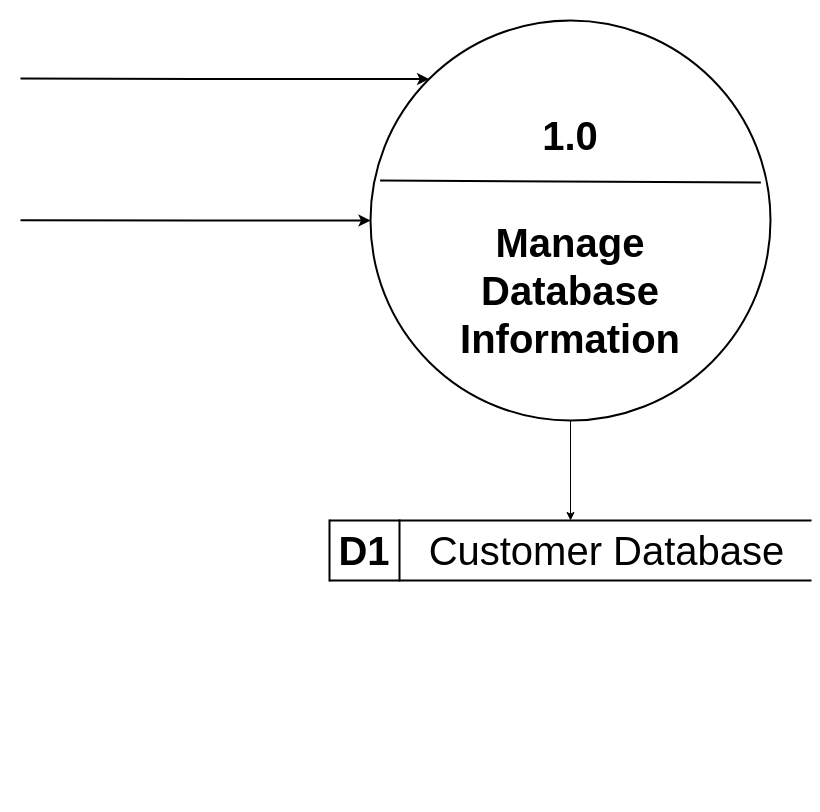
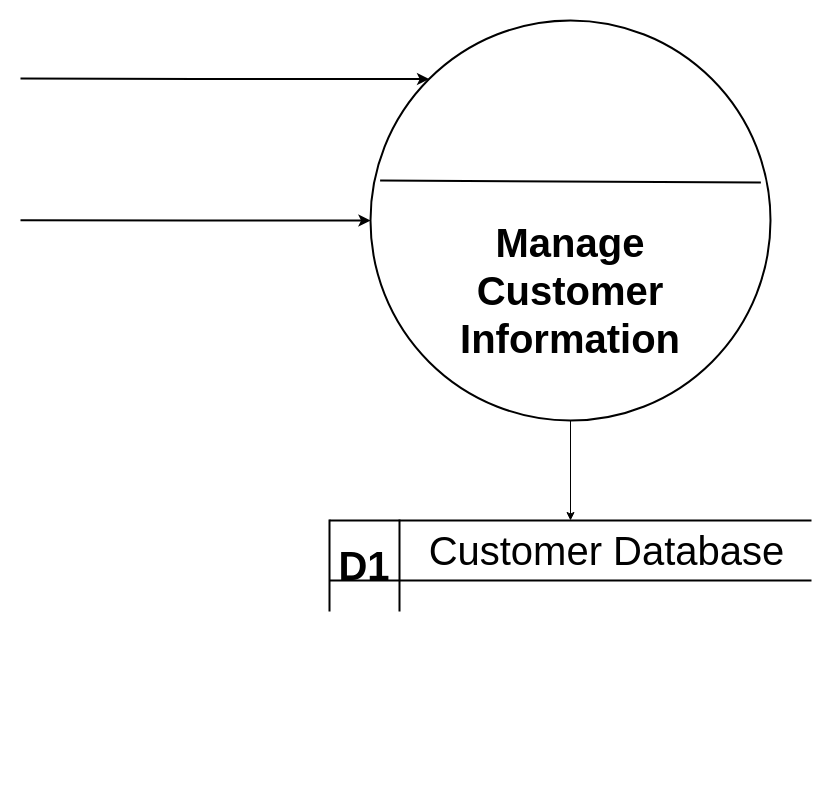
(571, 136) -> none
(571, 291) -> (571, 291)
(365, 551) -> (365, 566)
